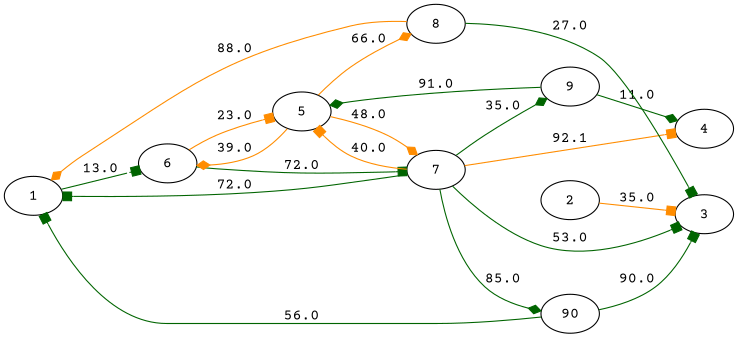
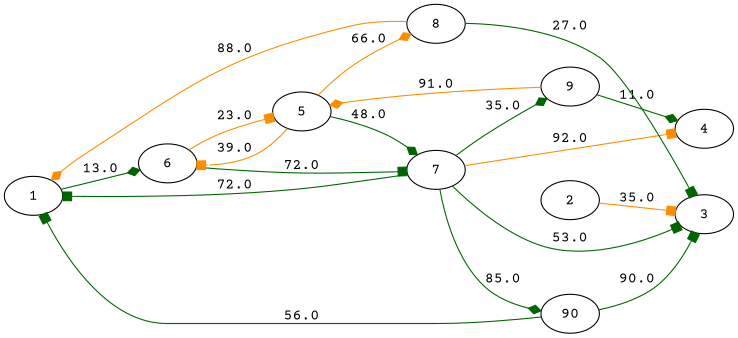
(442, 93) -> (442, 93)
(370, 128) -> (370, 128)
(570, 138) -> (570, 138)
(253, 156) -> (253, 156)
(362, 161) -> none
(94, 181) -> (94, 181)
